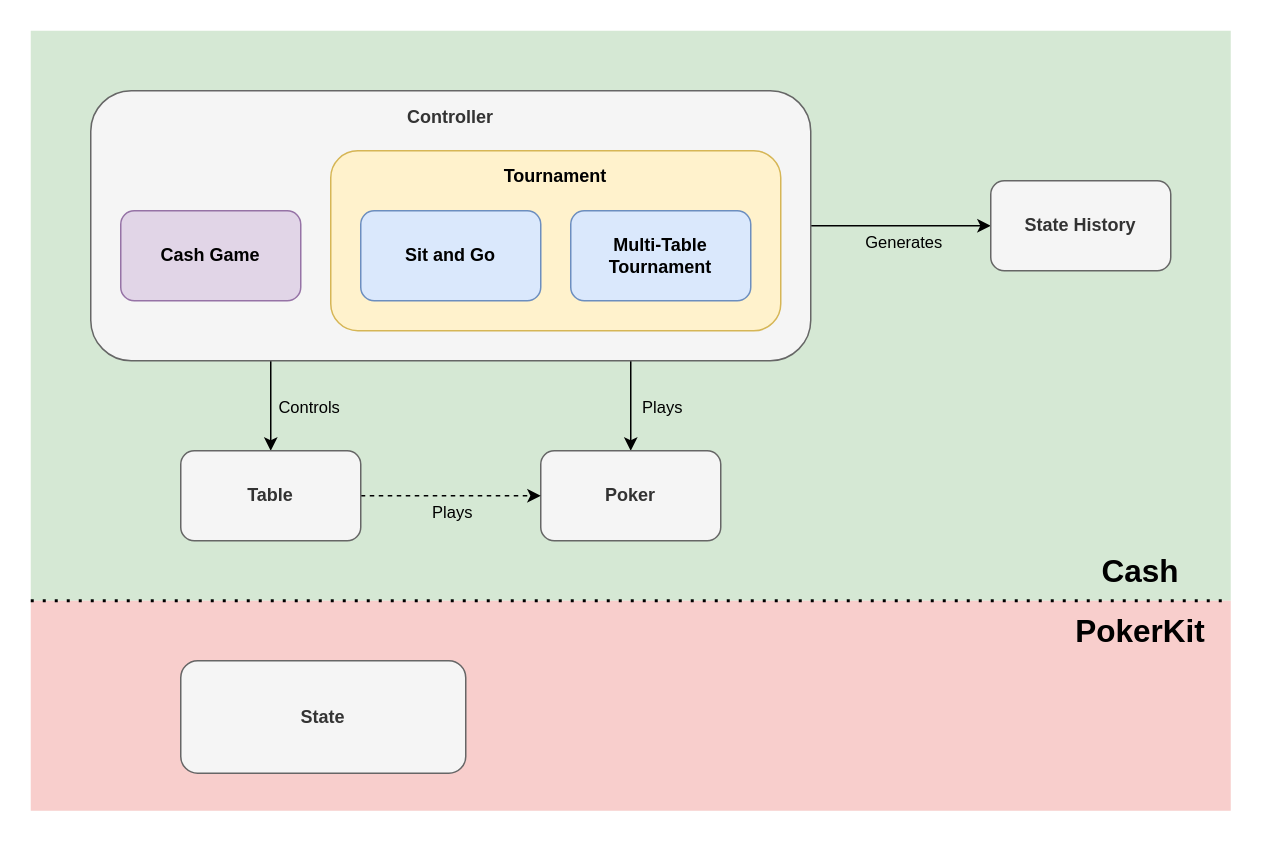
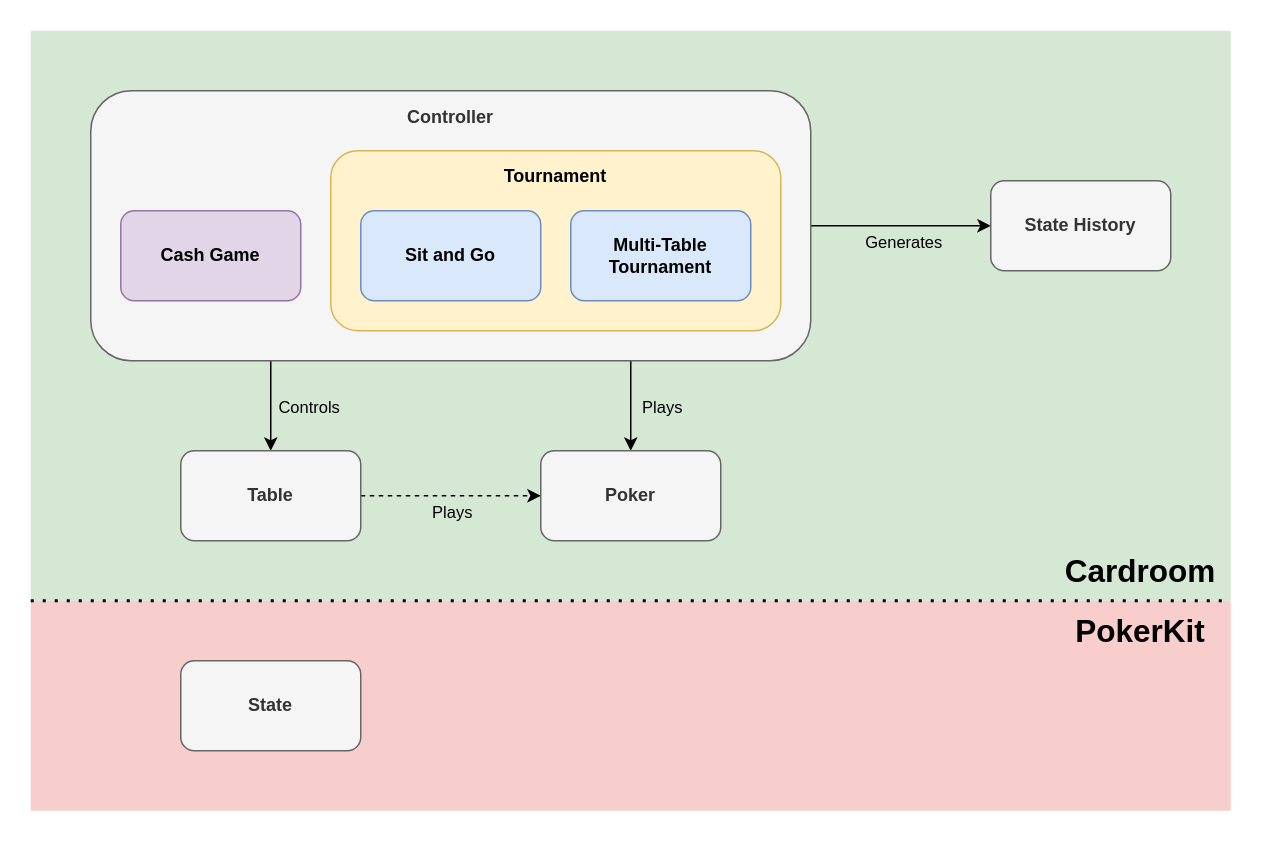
(1141, 571) -> (1141, 571)
(323, 717) -> (271, 706)
